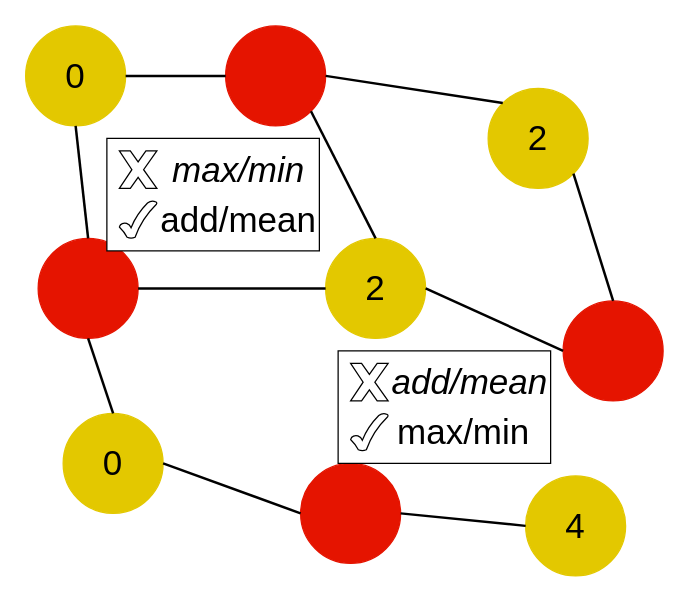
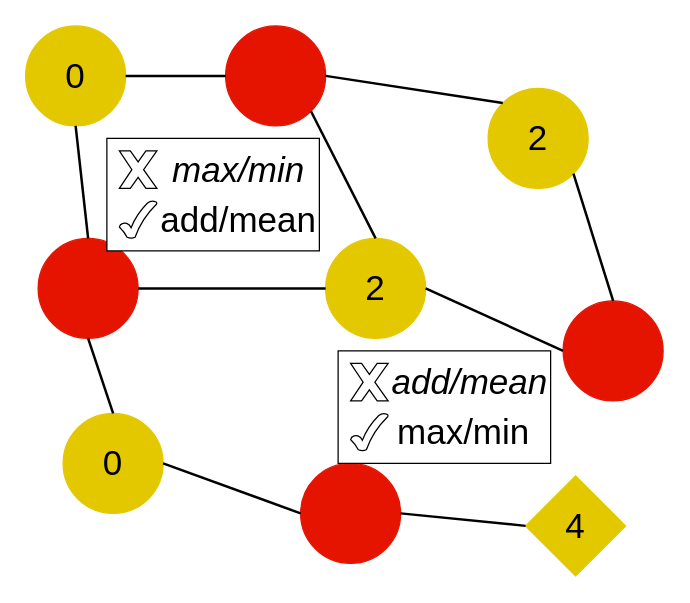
(576, 526) -> (576, 526)
